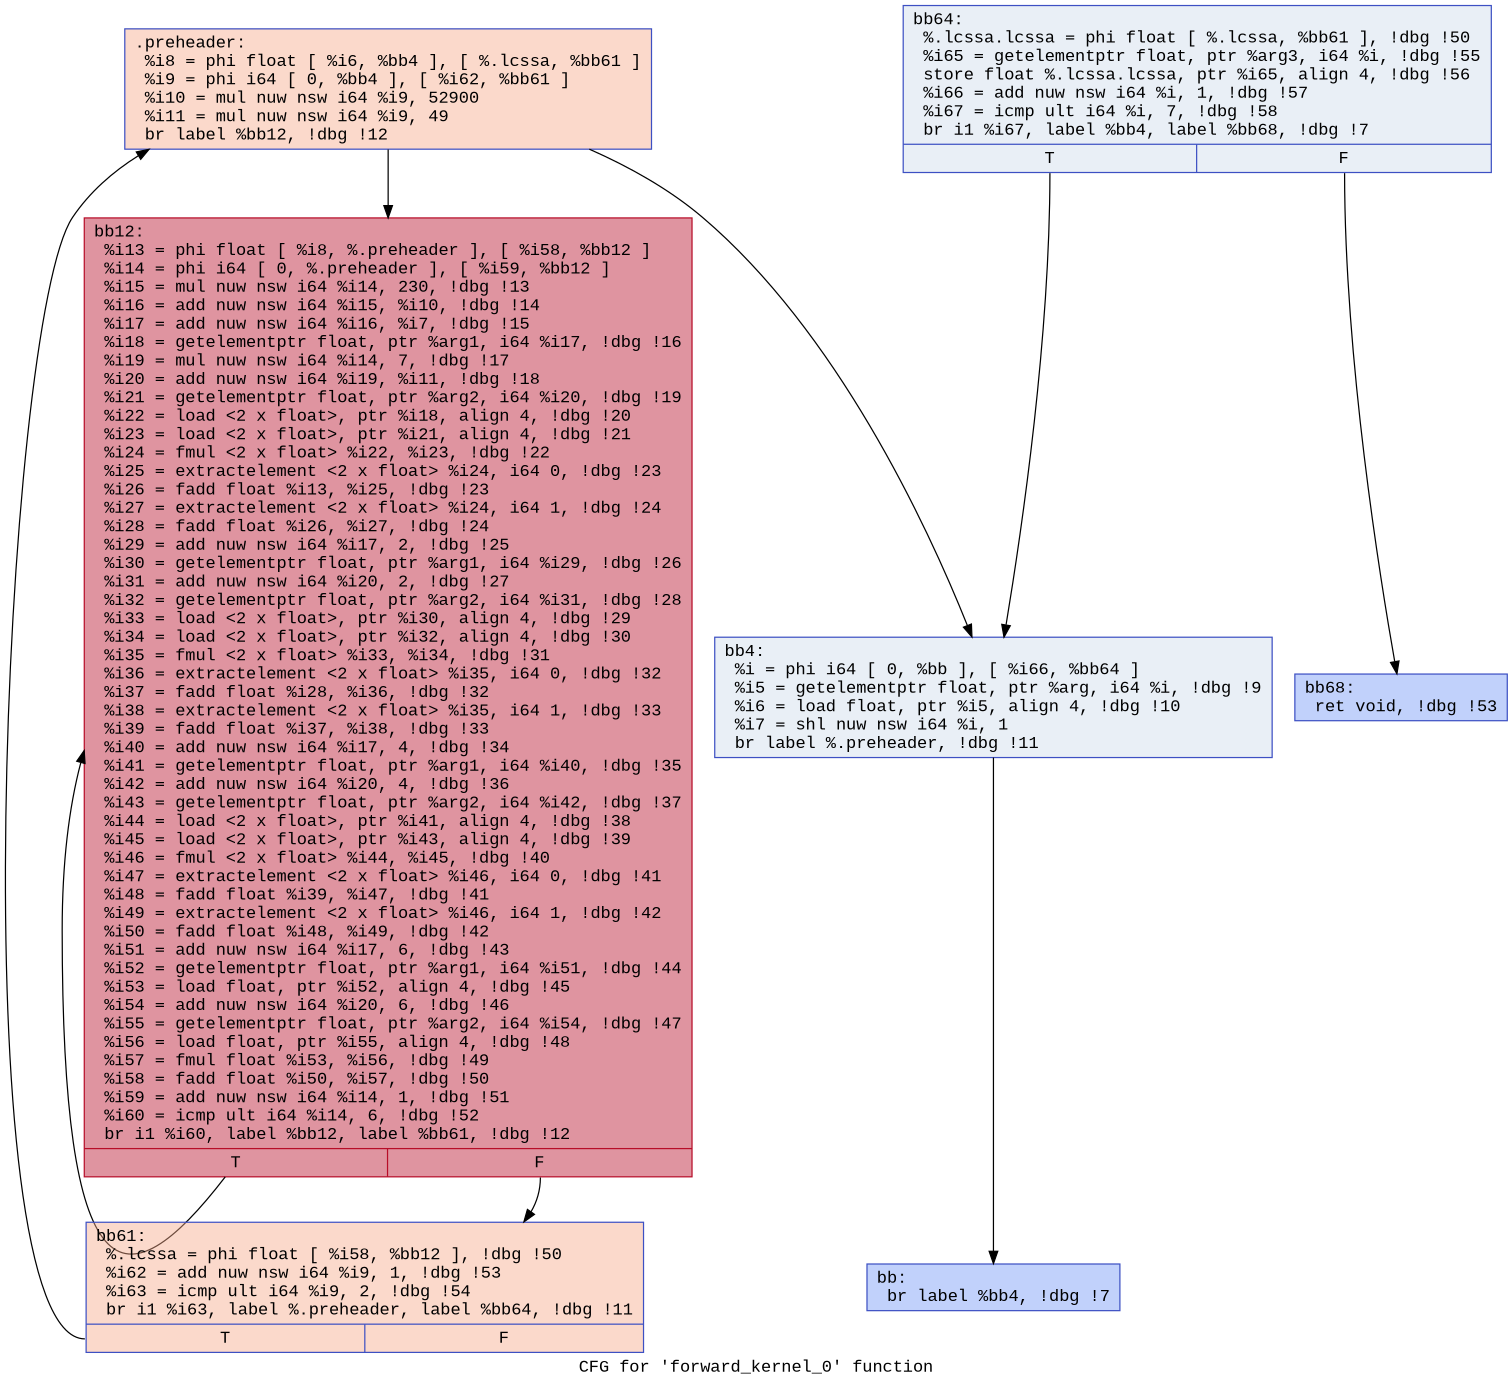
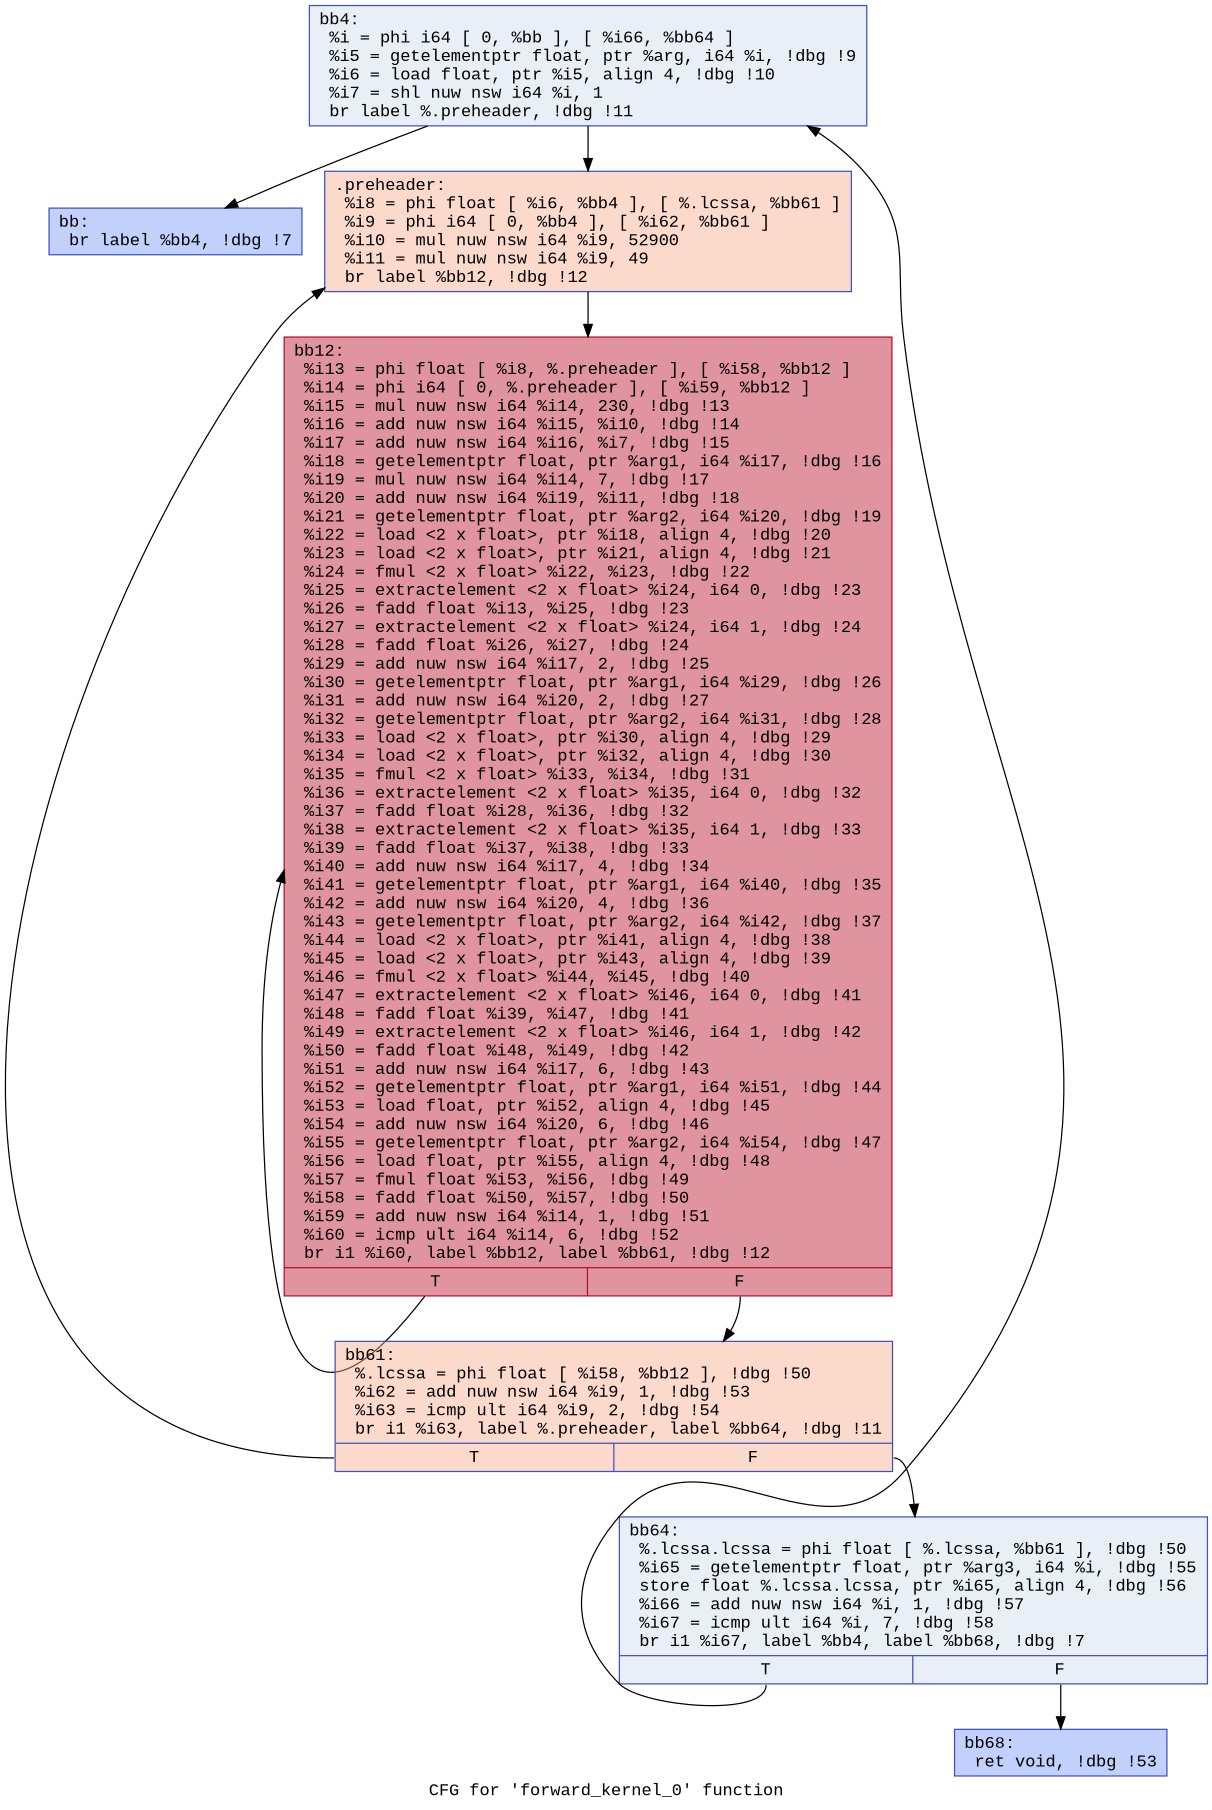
(821, 351) -> (588, 142)
none -> (910, 1478)
